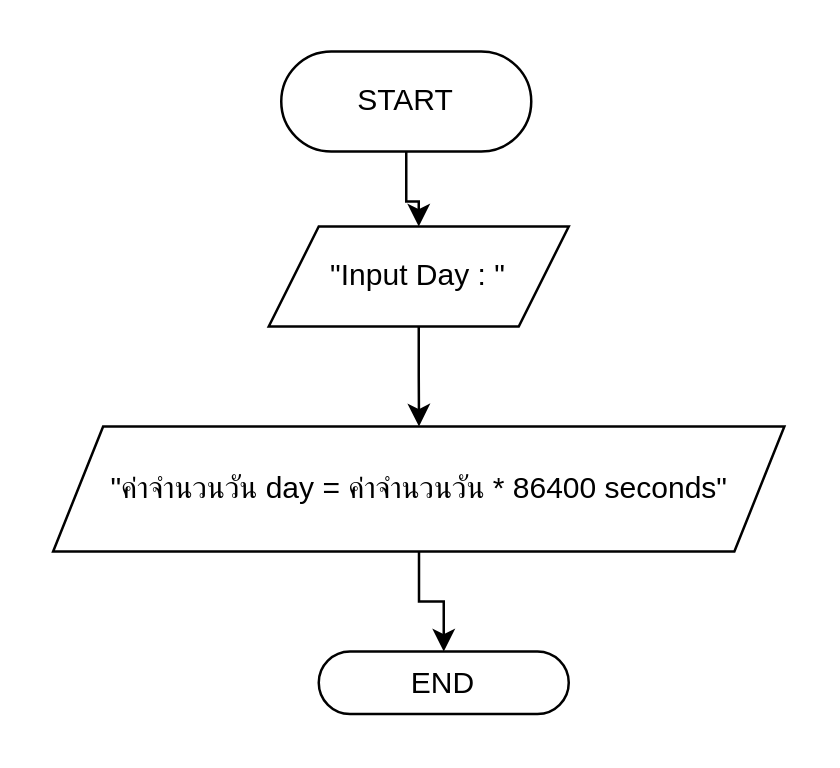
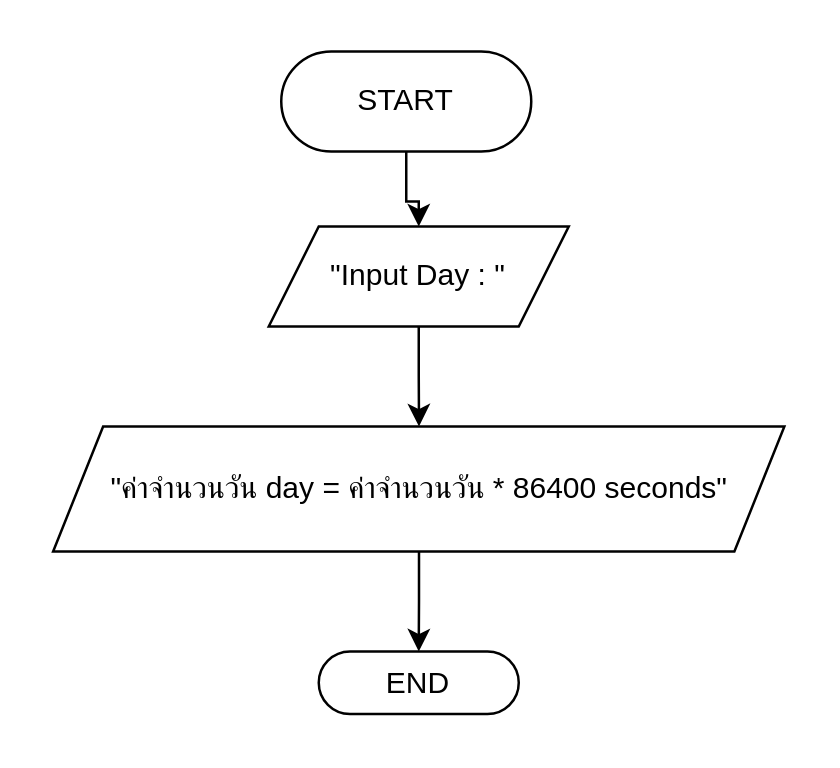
(444, 683) -> (419, 683)
